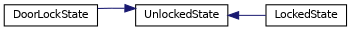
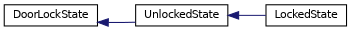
(111, 8) -> (122, 22)
